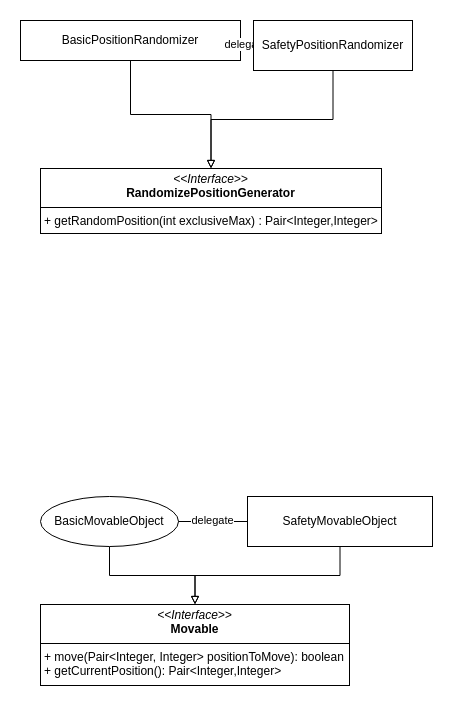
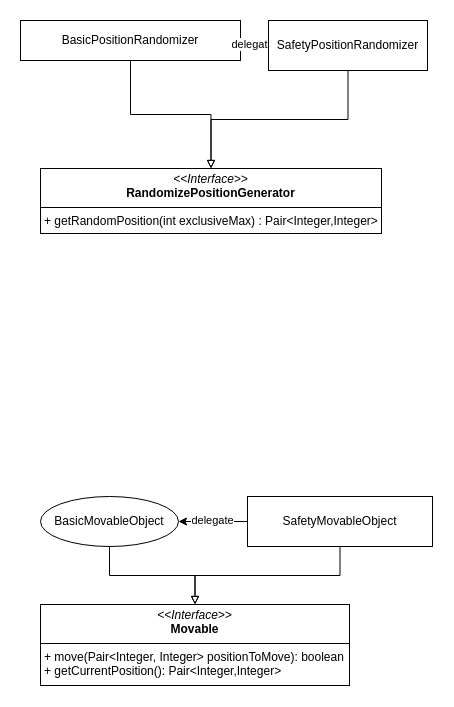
(333, 46) -> (348, 46)
(185, 522) -> (187, 522)
